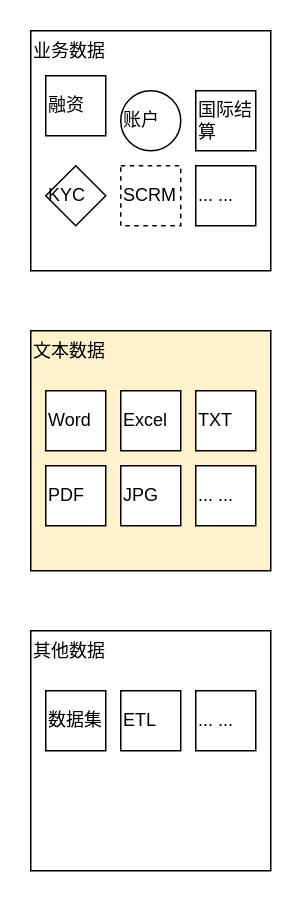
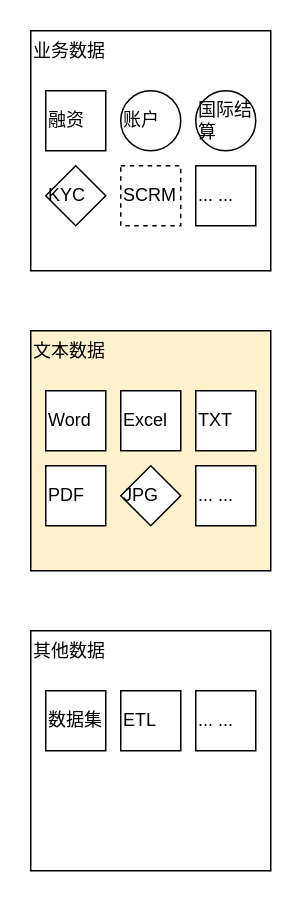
(76, 106) -> (76, 121)
(226, 121) -> (226, 121)
(151, 496) -> (151, 496)
